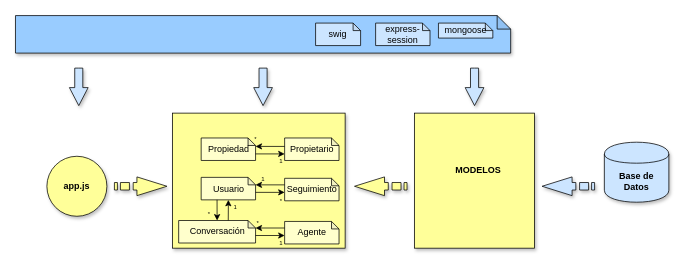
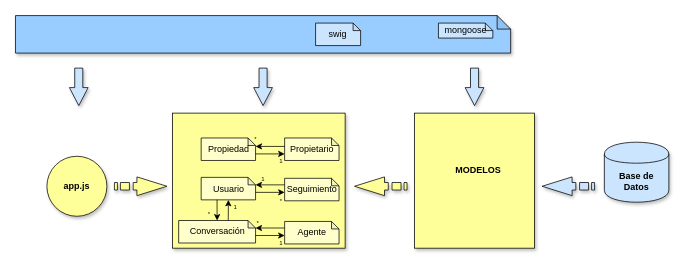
(403, 34) -> none
